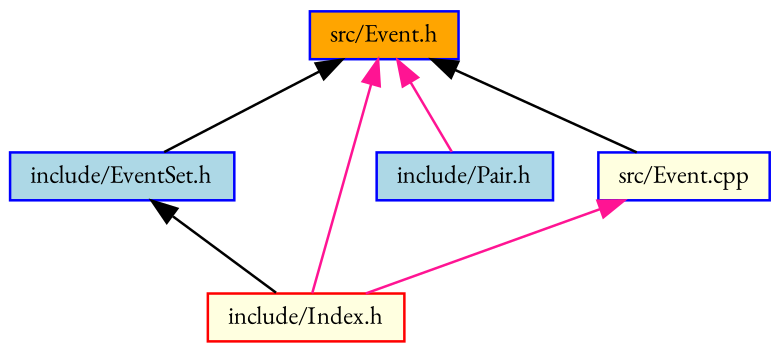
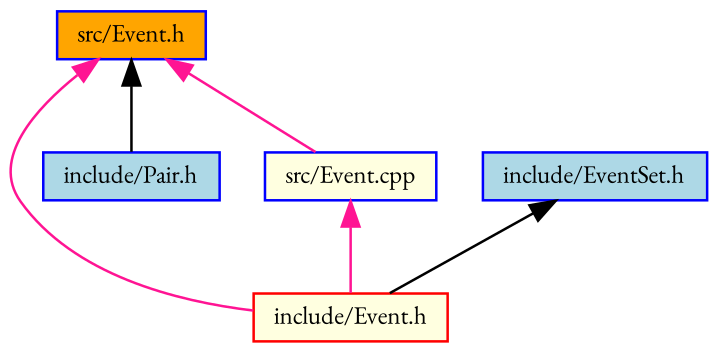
(546, 111) -> (252, 113)
(242, 112) -> none
(431, 117) -> (131, 119)
(306, 317) -> (351, 317)
